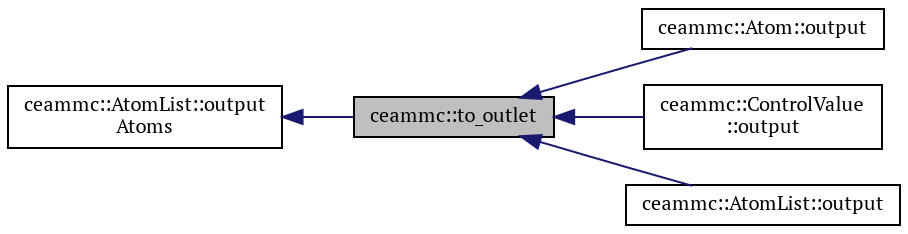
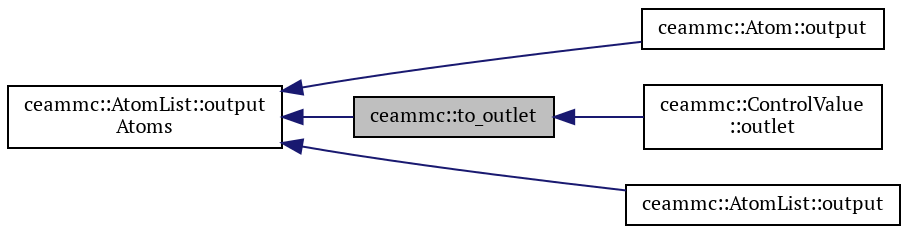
(616, 70) -> (471, 62)
(763, 117) -> (763, 117)
(616, 164) -> (464, 171)
